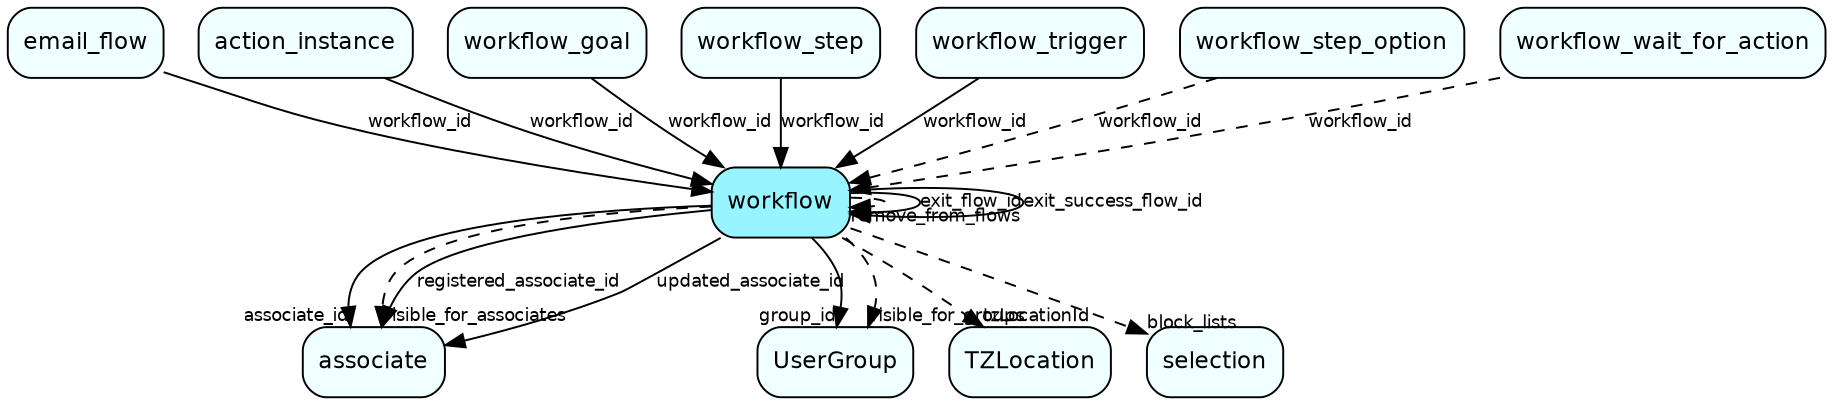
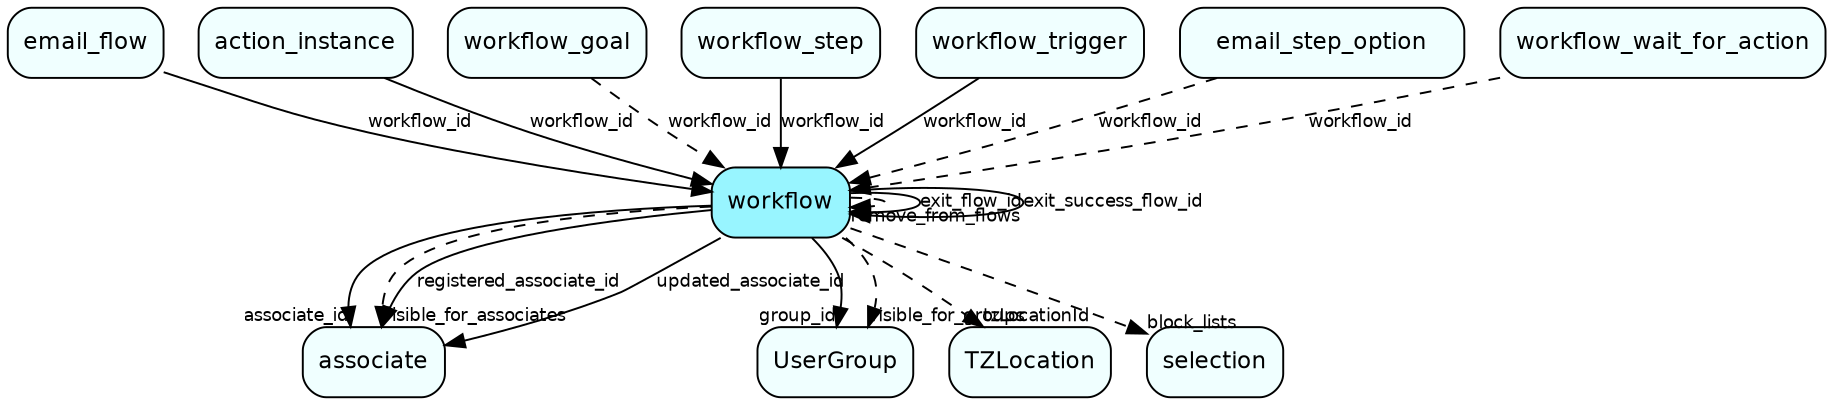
(1322, 43) -> (1322, 43)
(648, 119) -> (648, 119)
